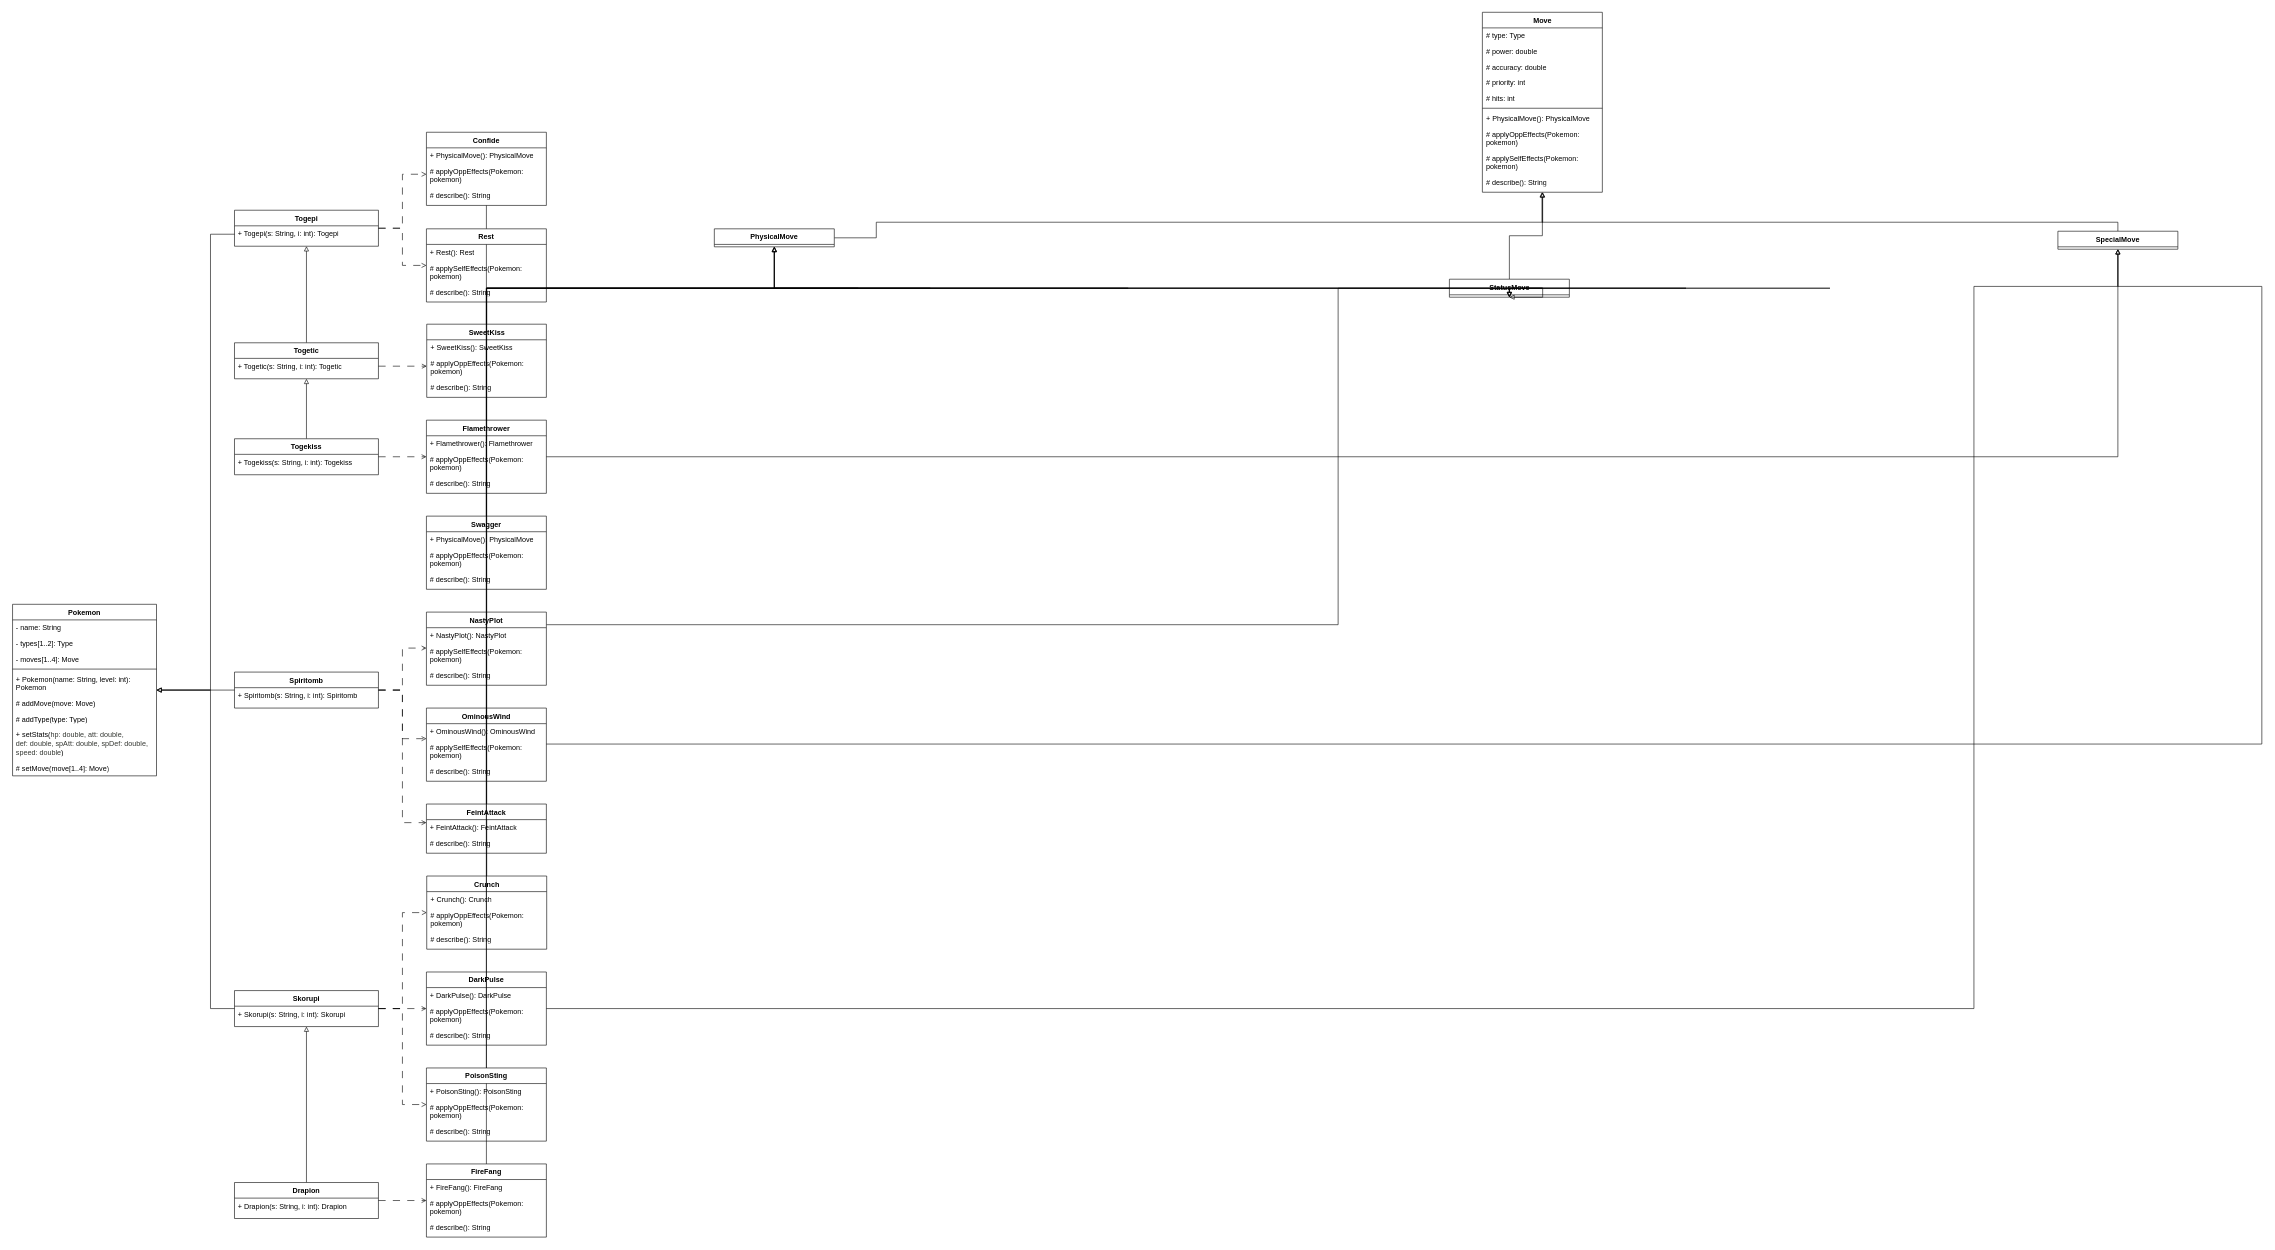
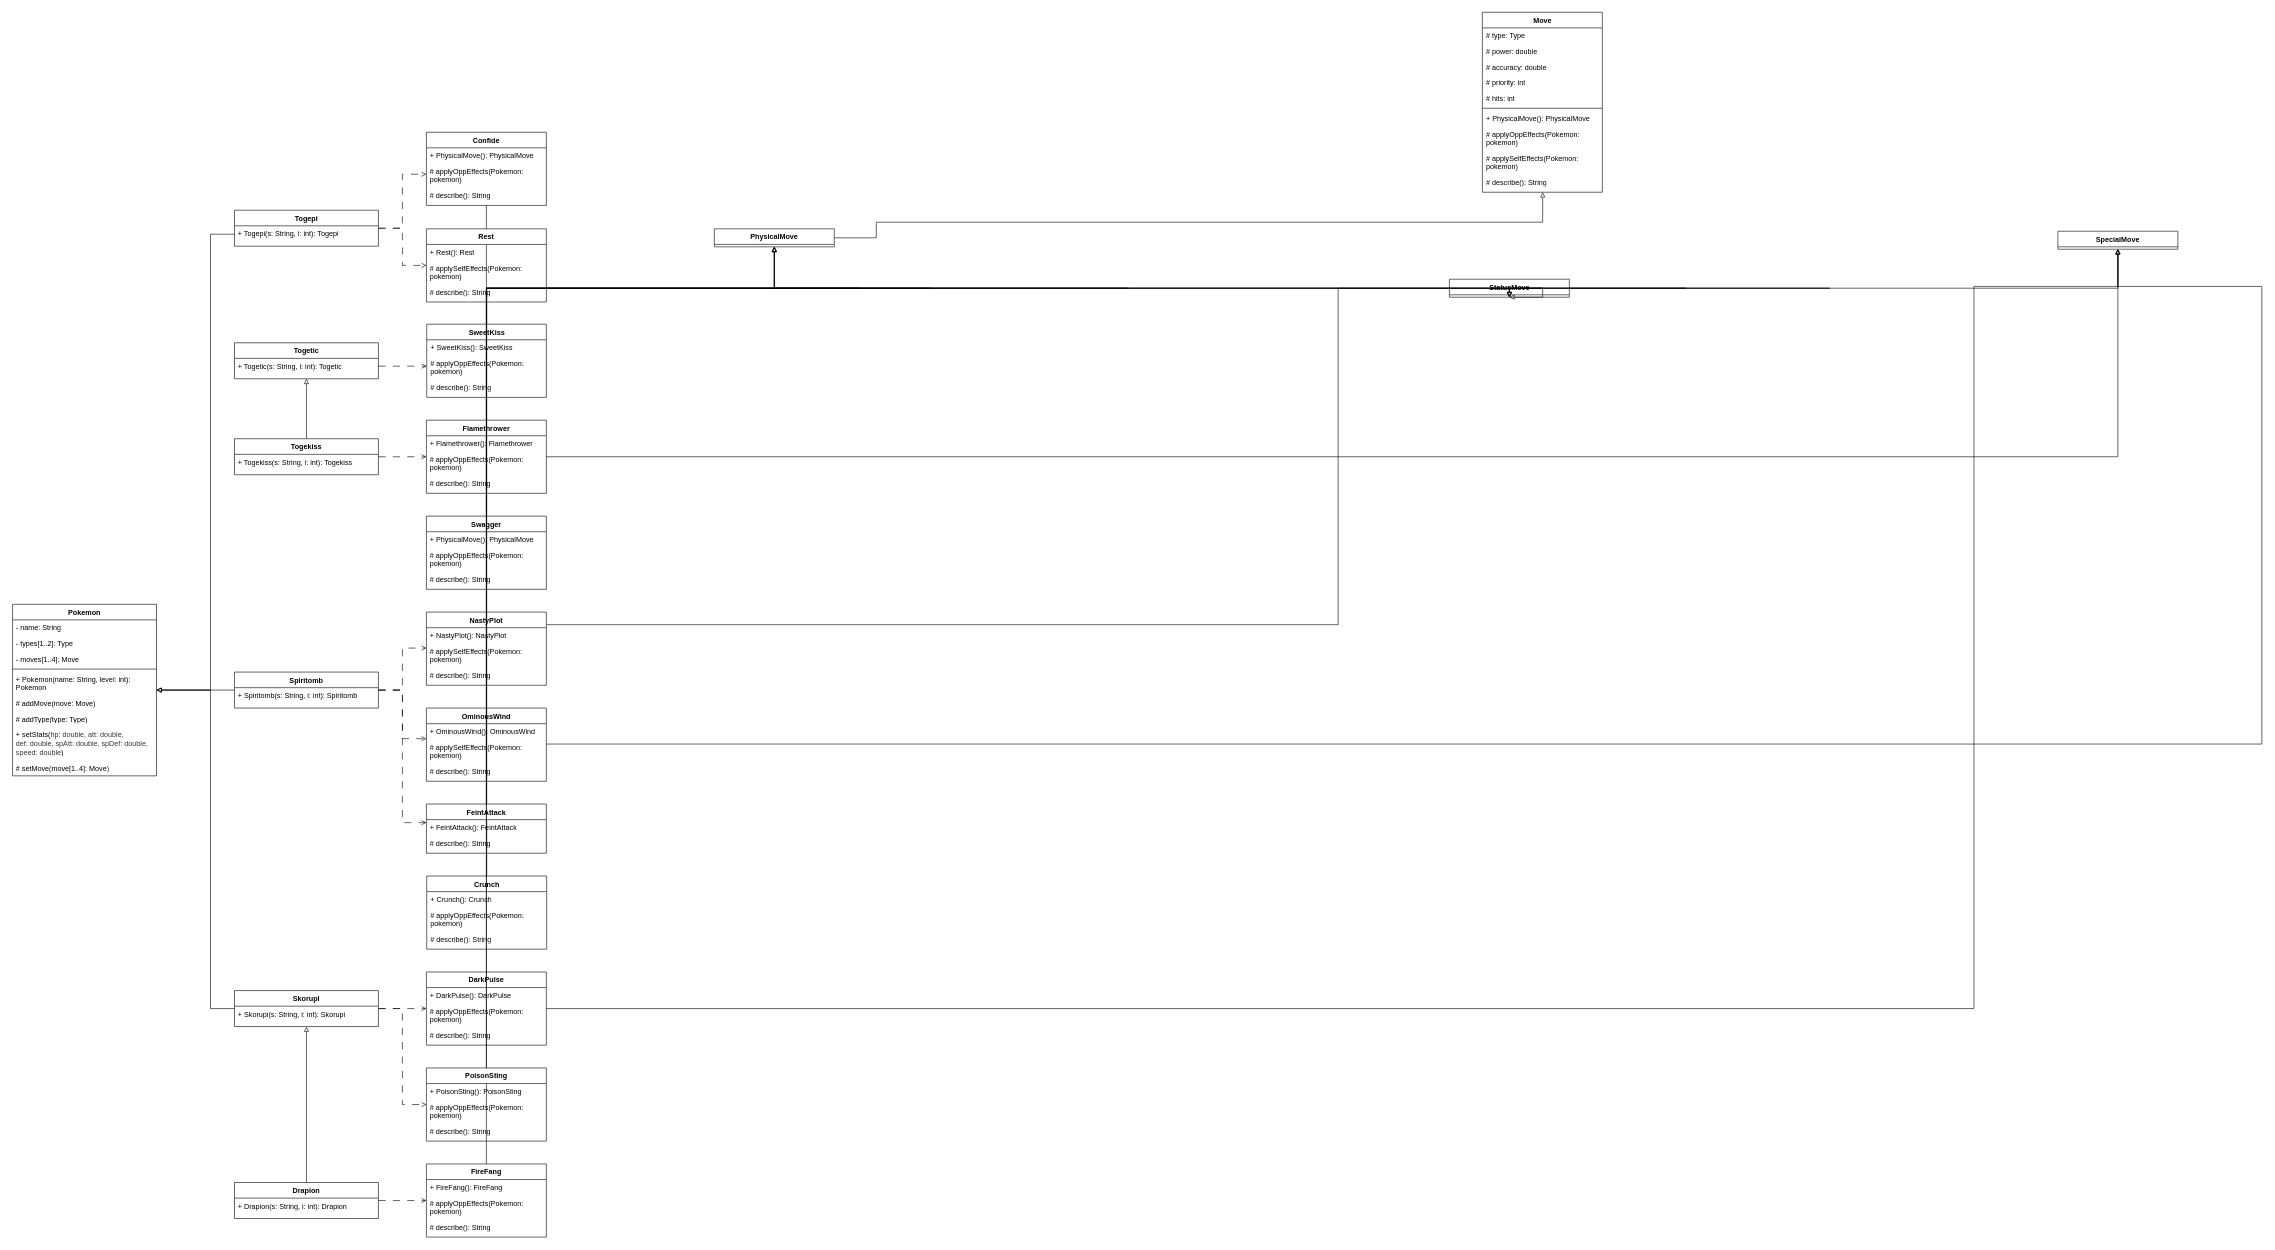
(1836, 222) -> none
(1511, 236) -> (1972, 288)
(306, 298) -> none
(402, 947) -> none
